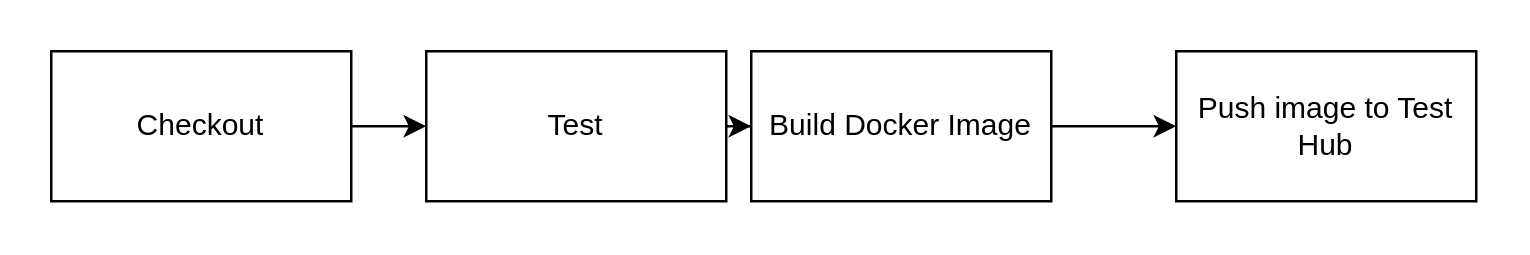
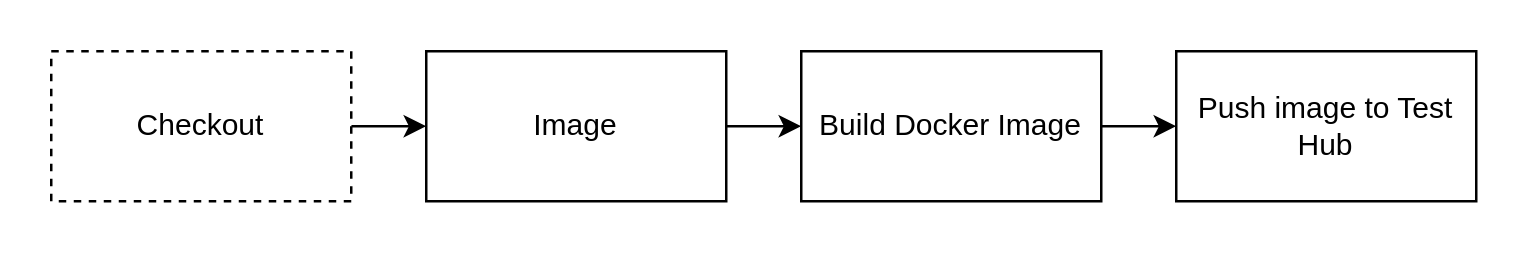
(201, 126) -> (201, 126)
(576, 126) -> (576, 126)
(901, 126) -> (951, 126)
